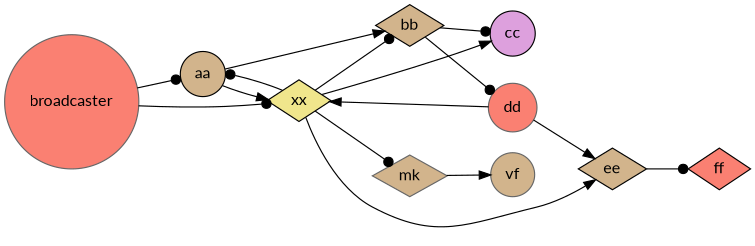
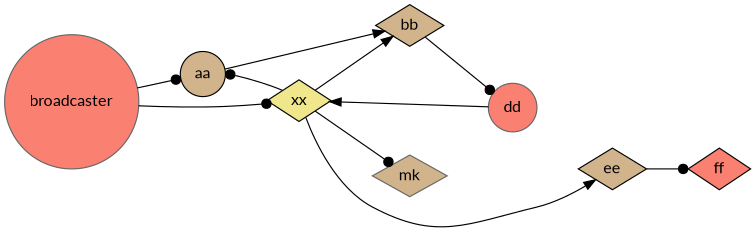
(513, 34) -> none
(350, 66) -> (350, 66)
(240, 92) -> none
(559, 136) -> none
(513, 175) -> none
